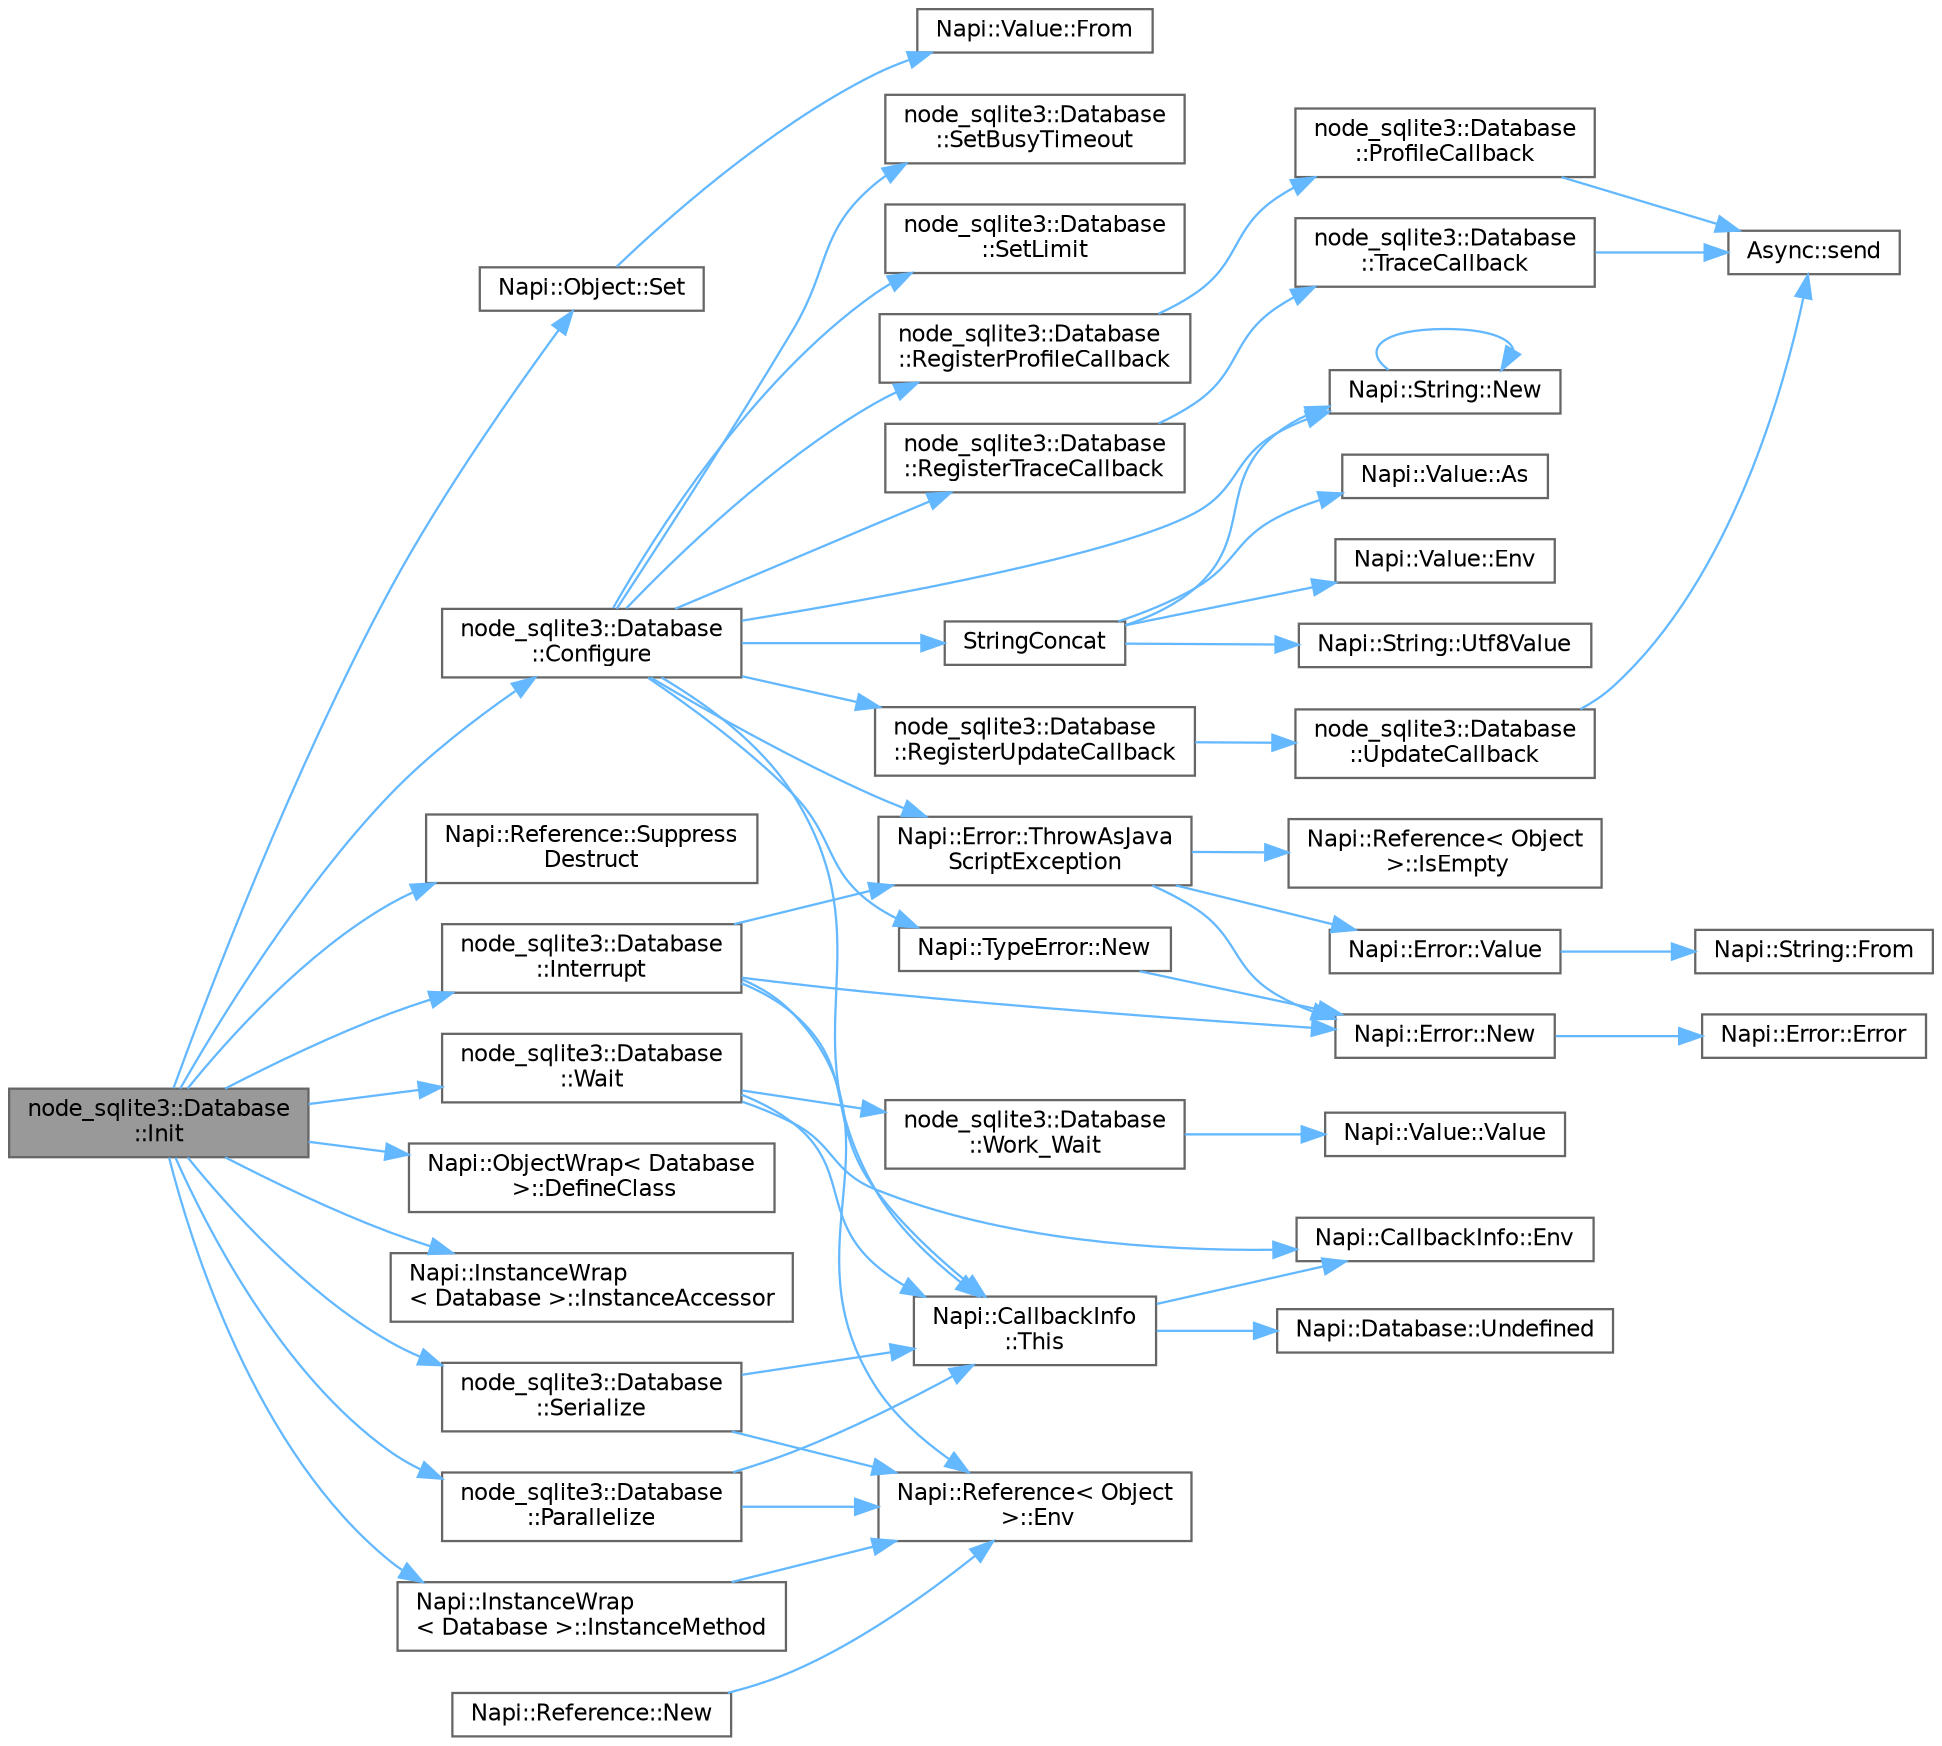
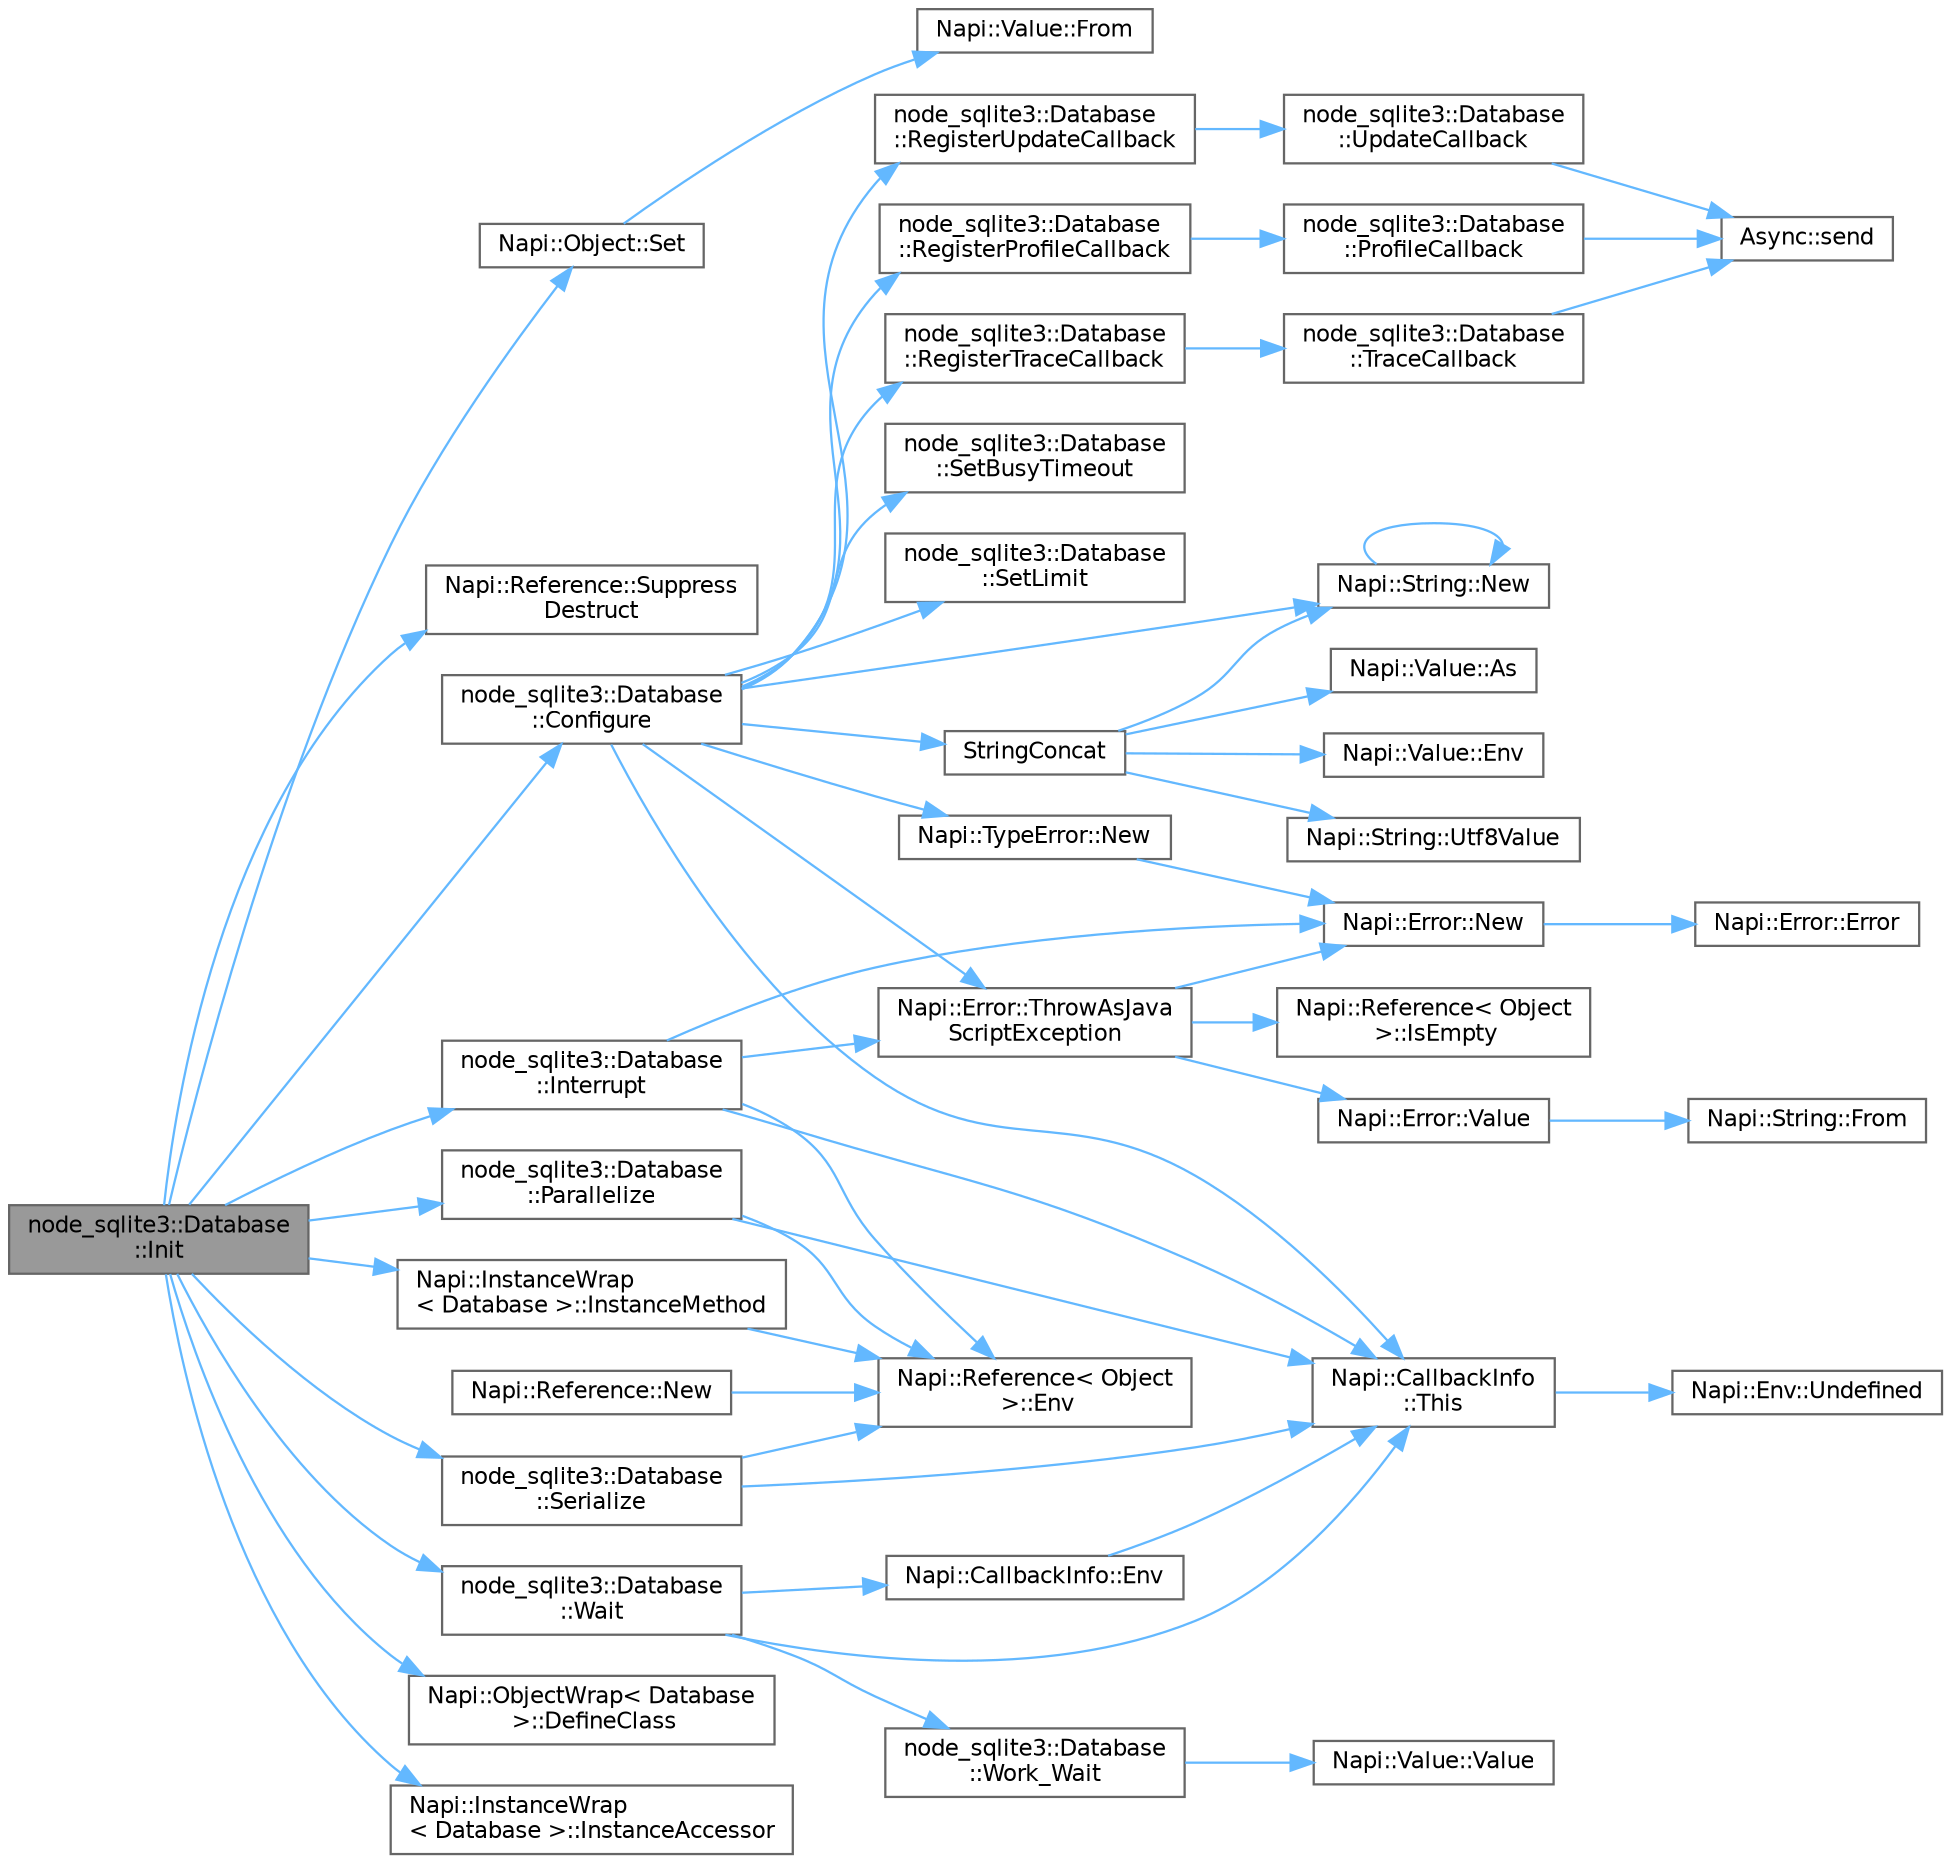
(1240, 1285) -> (1235, 1504)
(1445, 1331) -> (1807, 1393)
